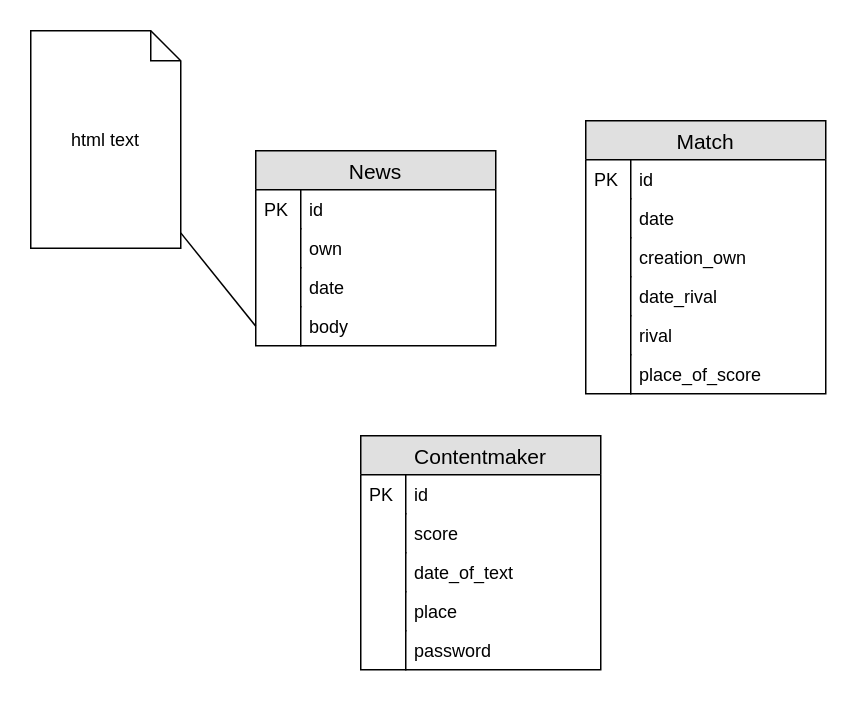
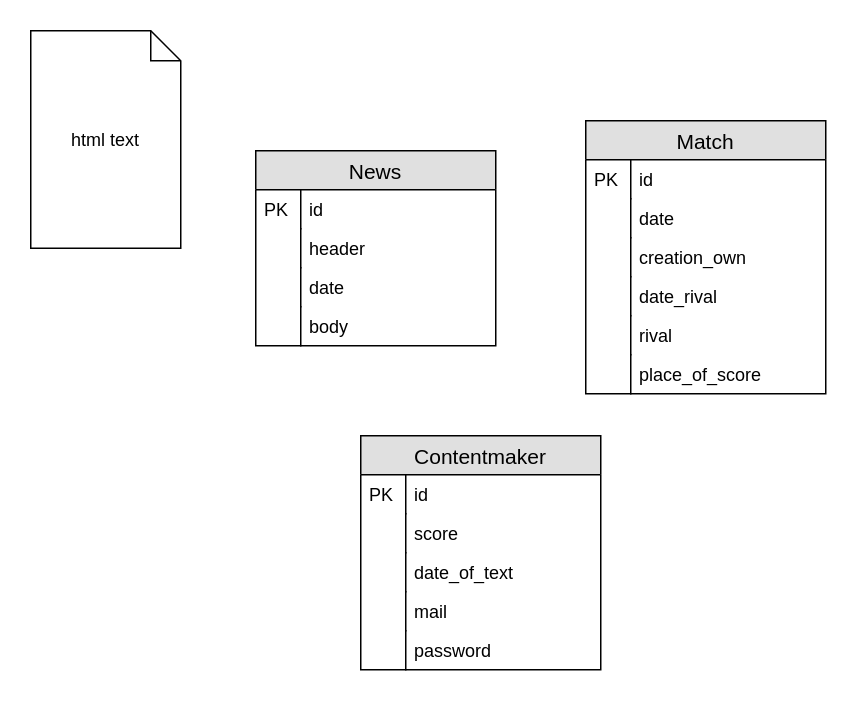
(324, 249) -> (339, 249)
(218, 279) -> none
(437, 612) -> (429, 612)
